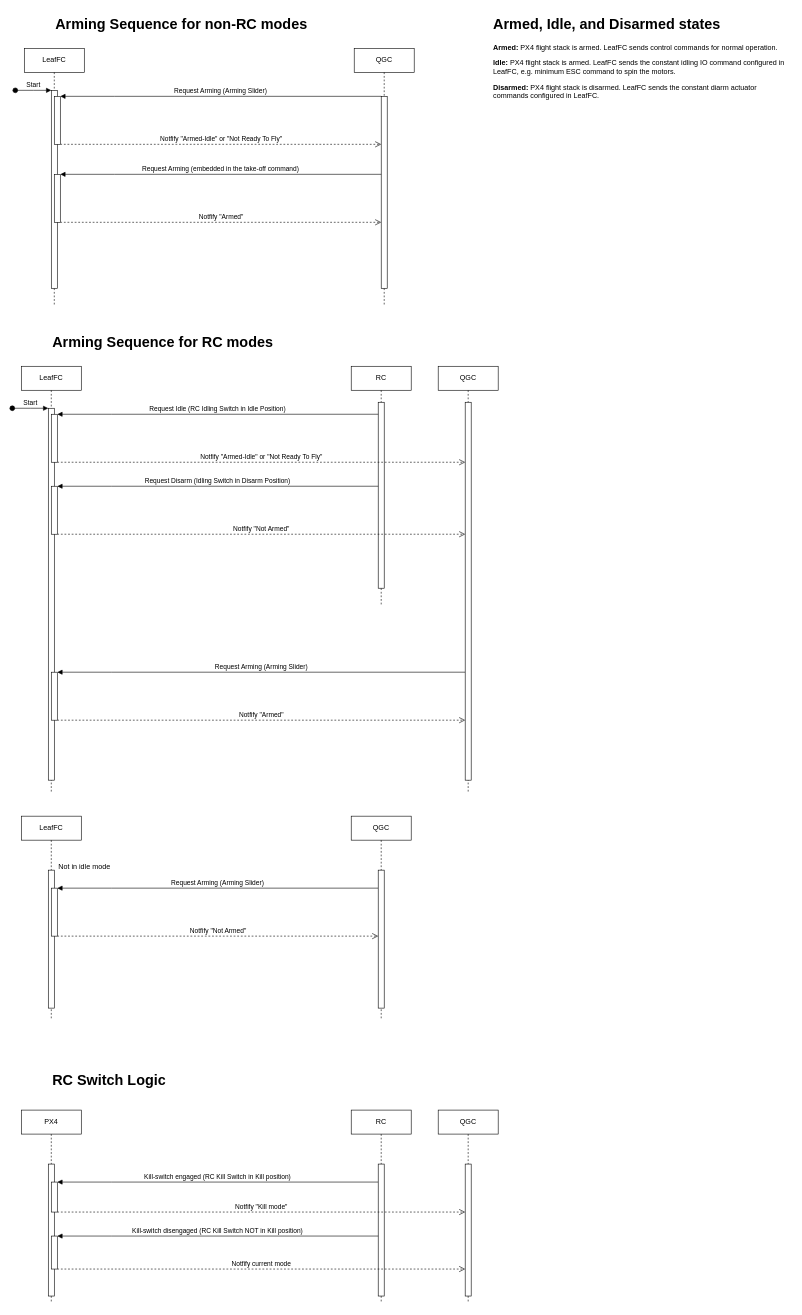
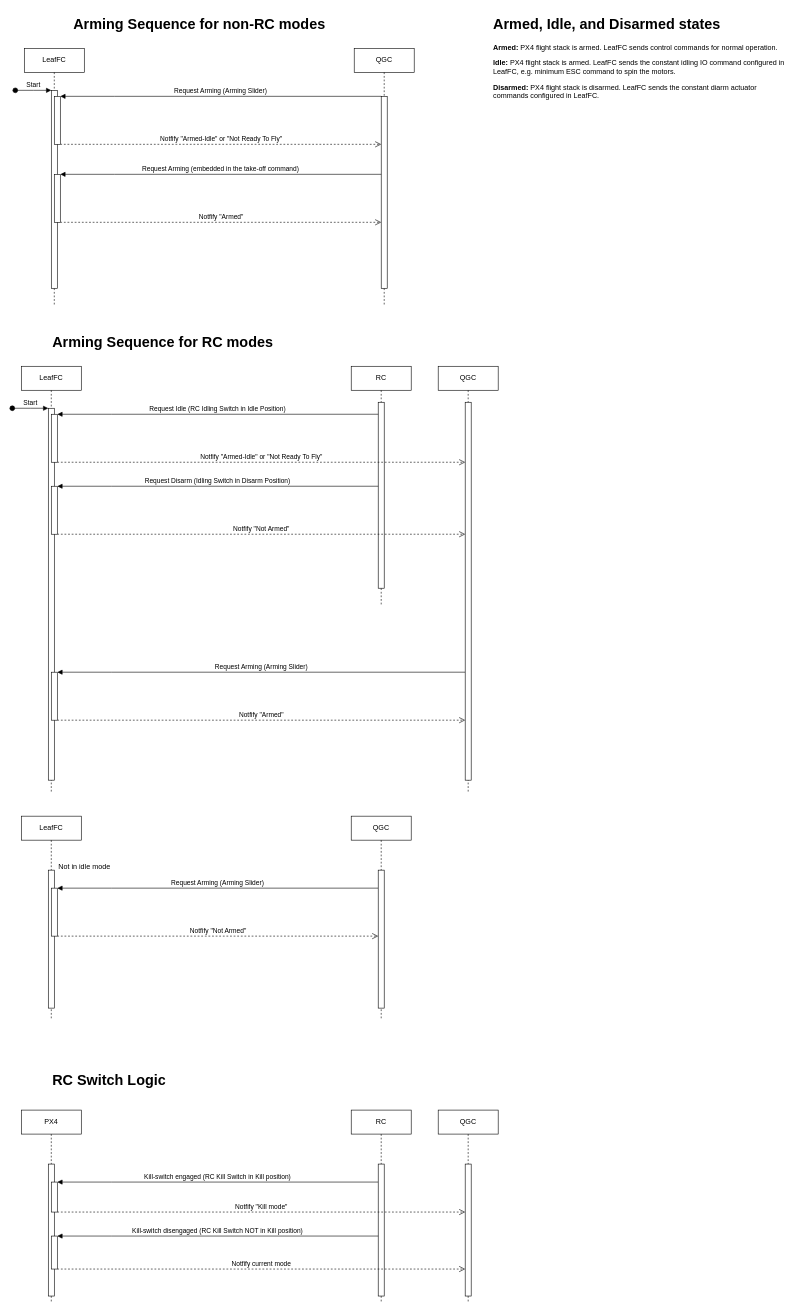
(203, 27) -> (221, 27)
